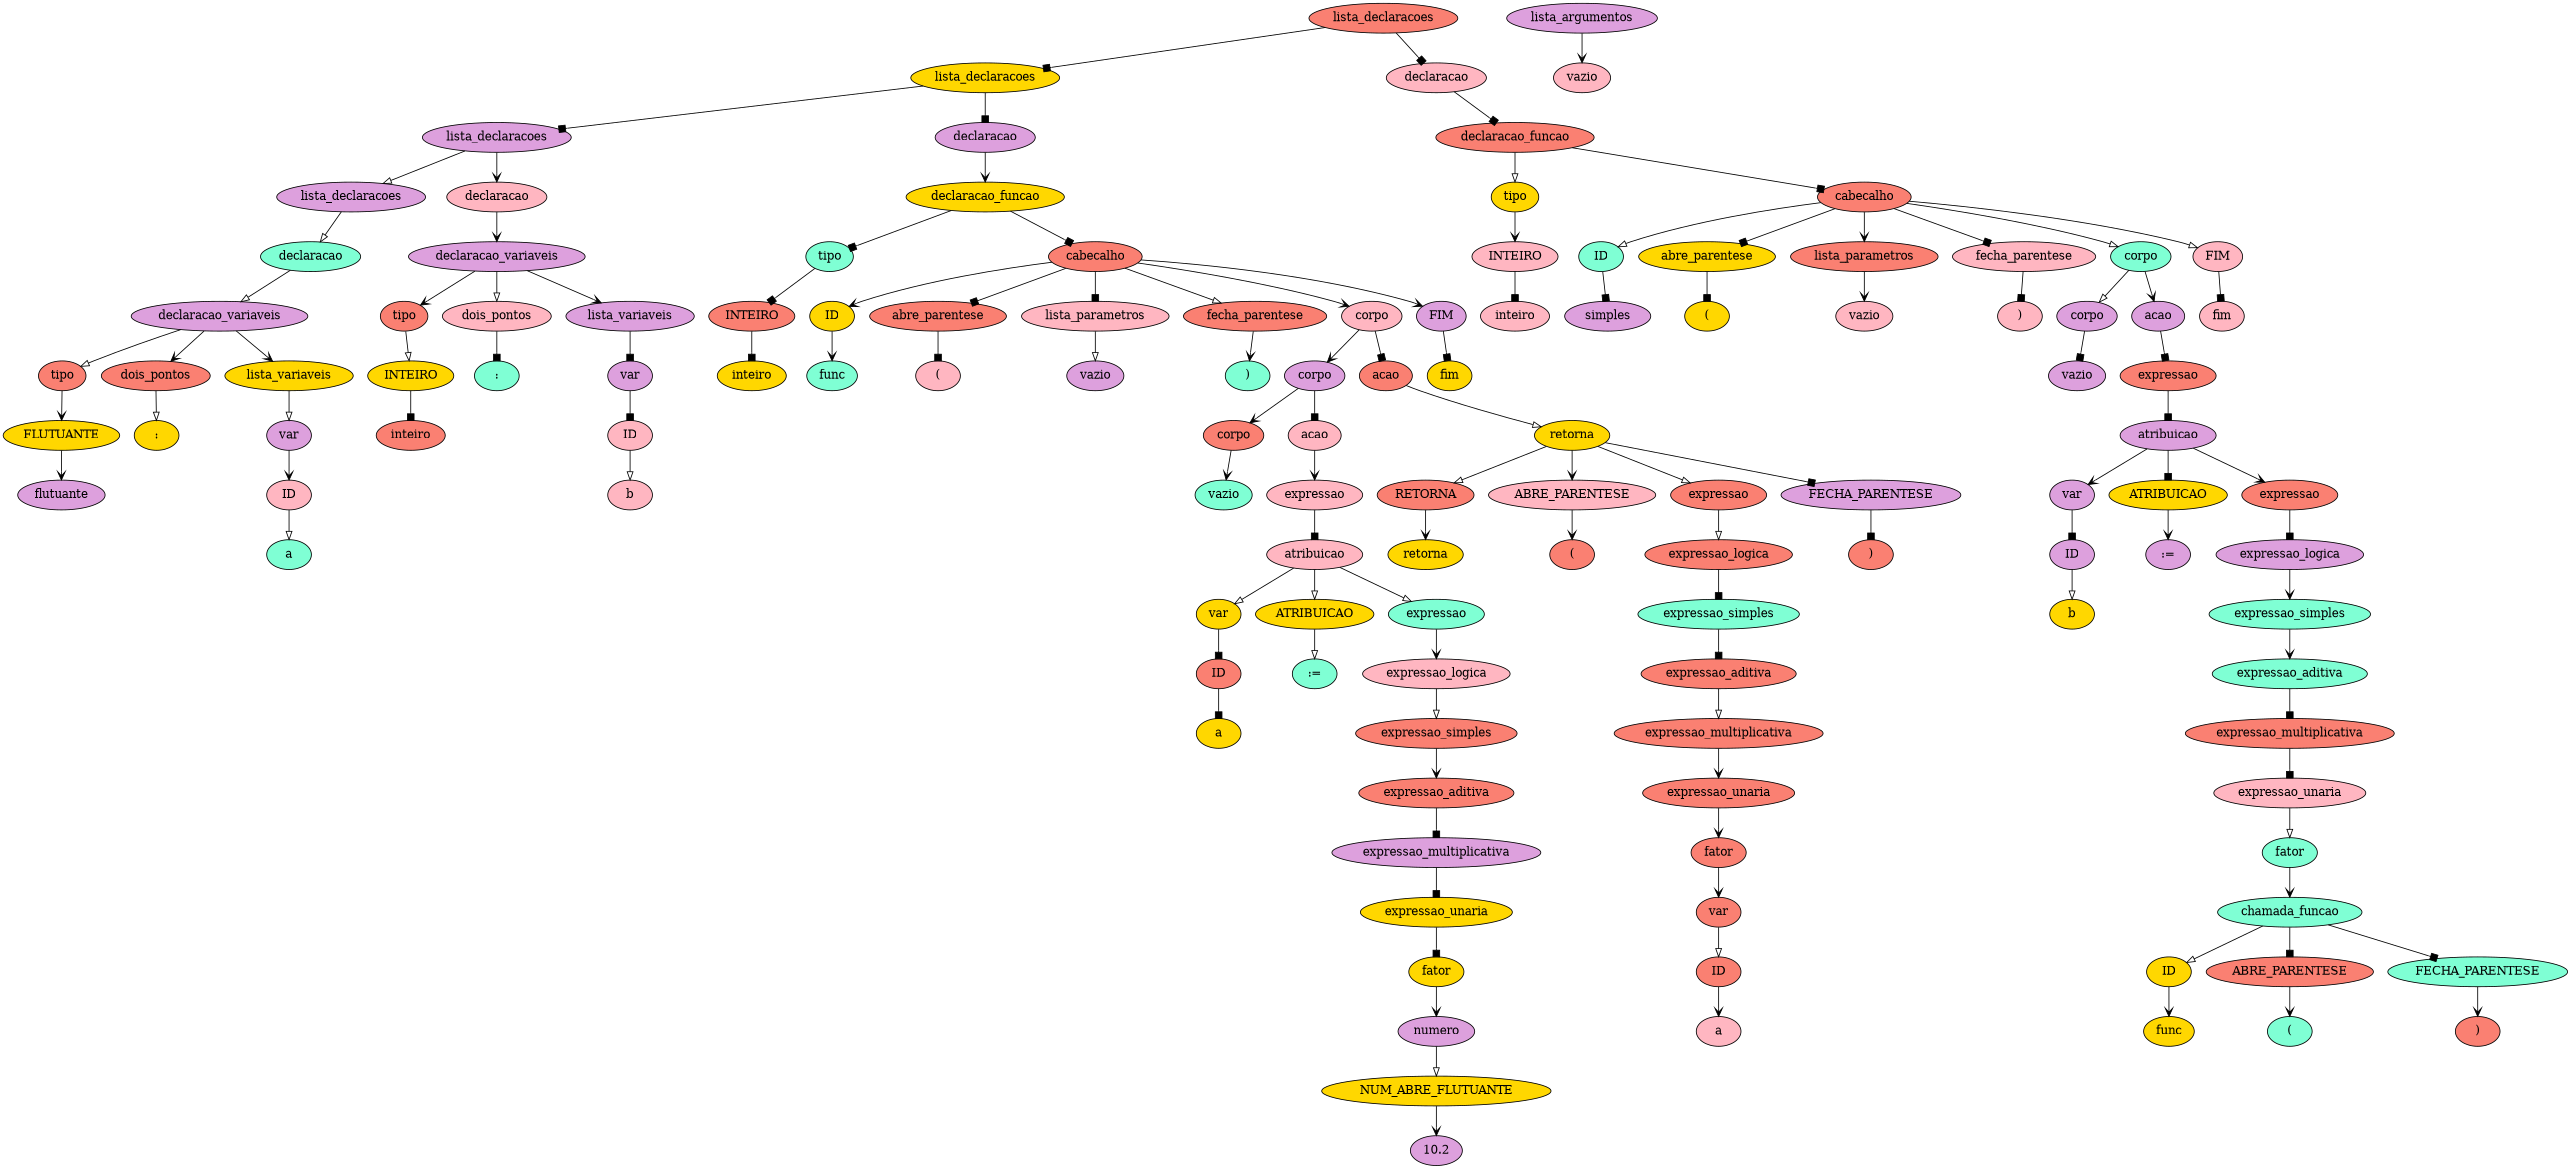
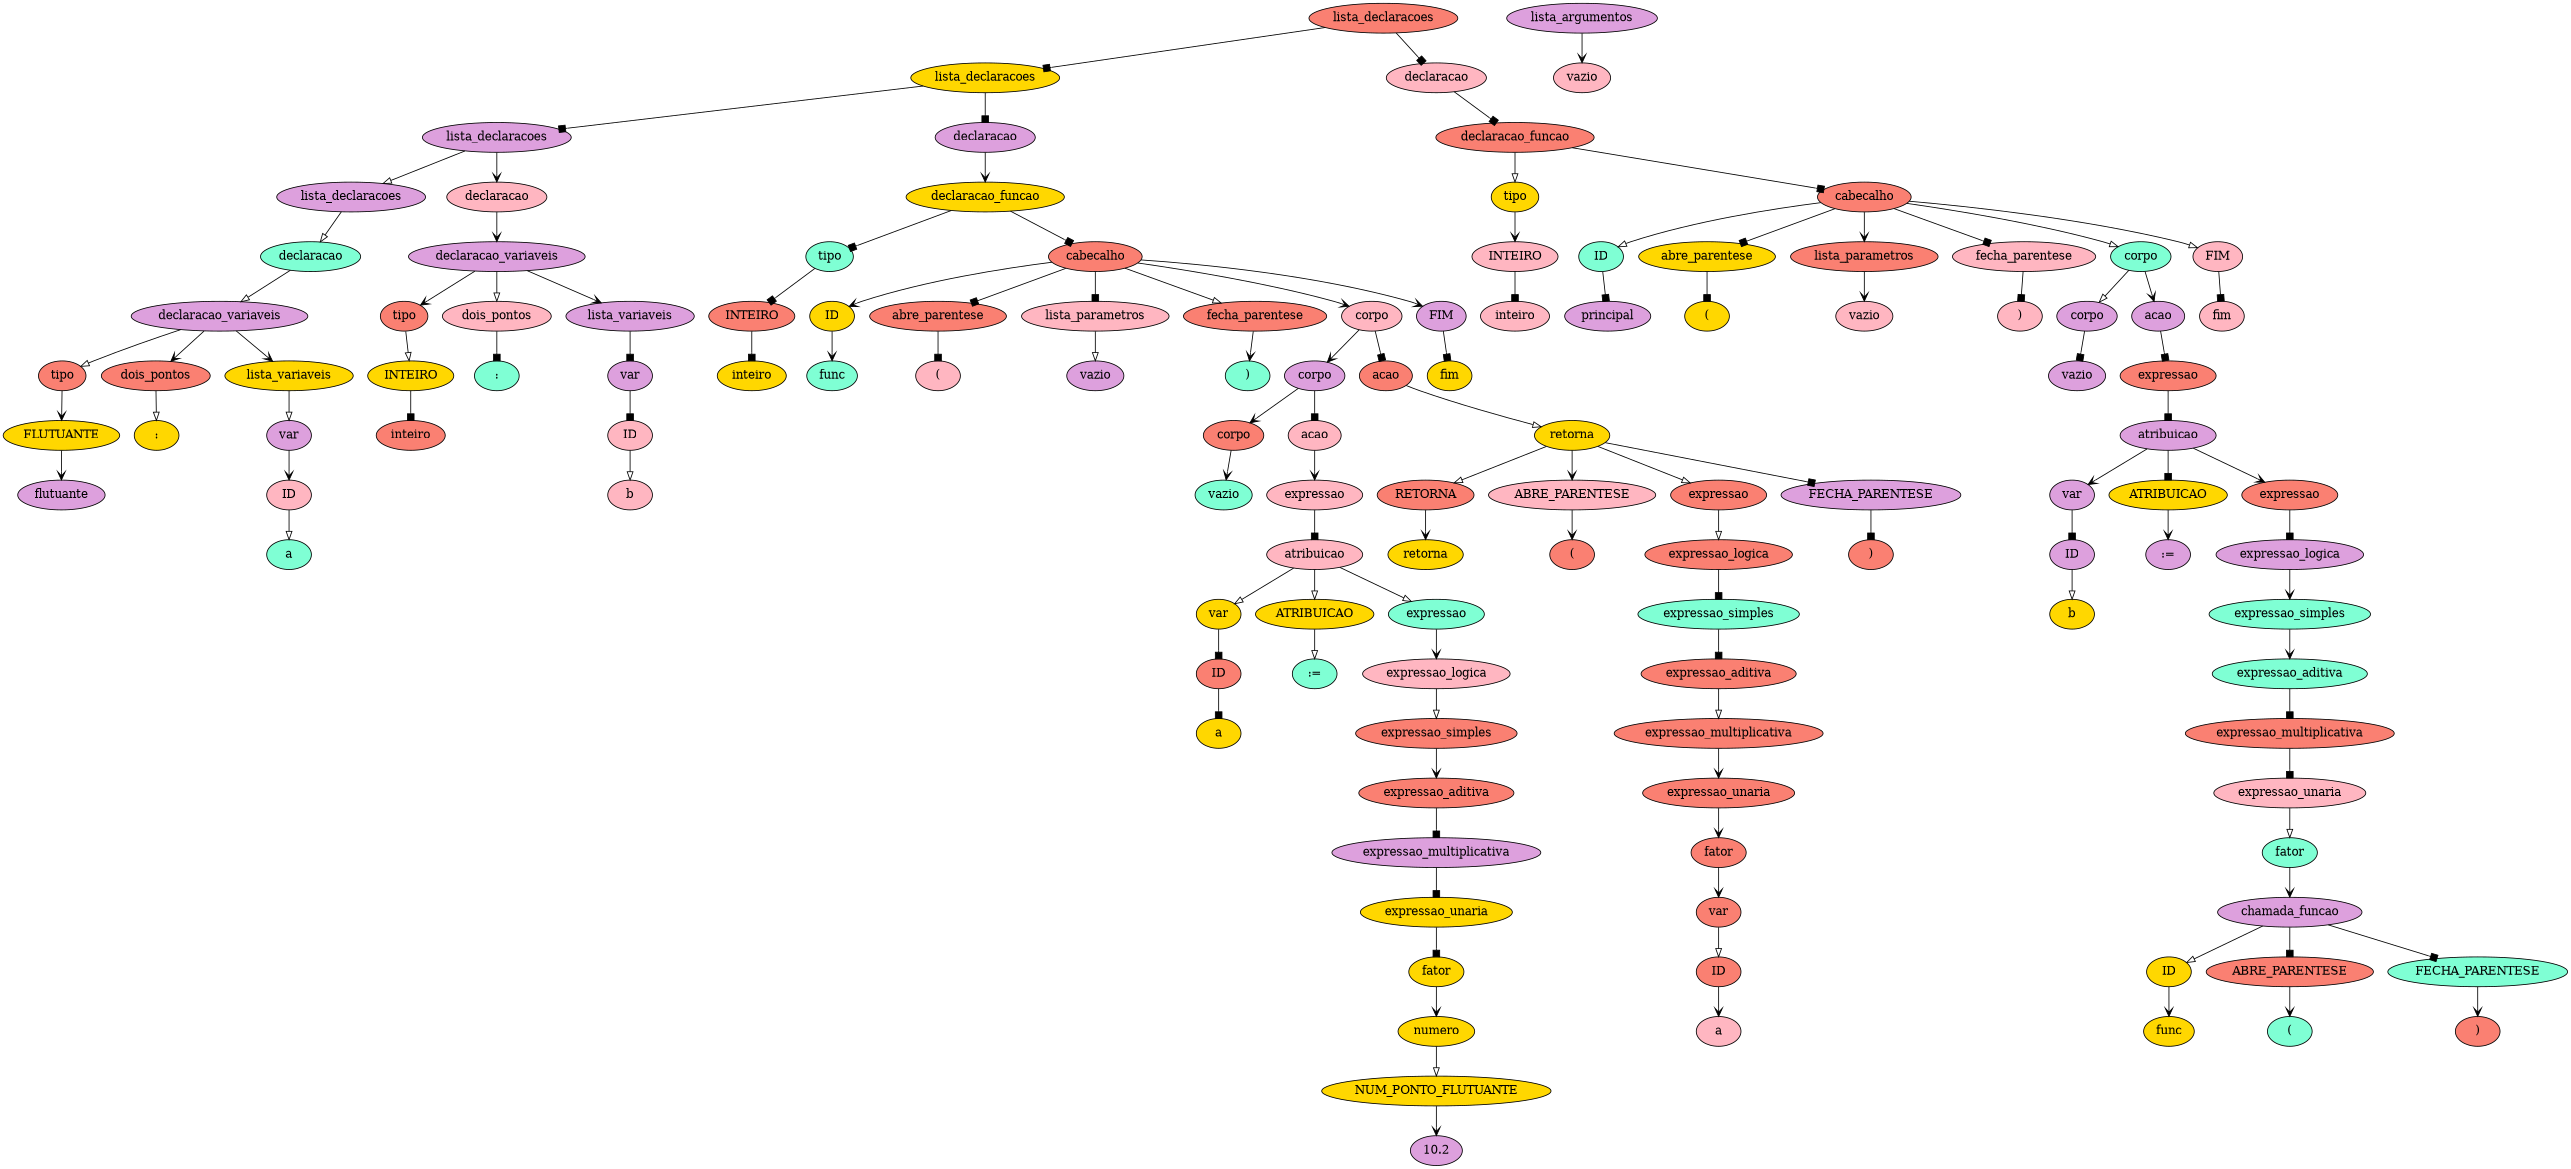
(1608, 316) -> (1608, 316)
(2290, 912) -> (2290, 912)
(1436, 1031) -> (1436, 1031)
(1436, 1091) -> (1436, 1091)
